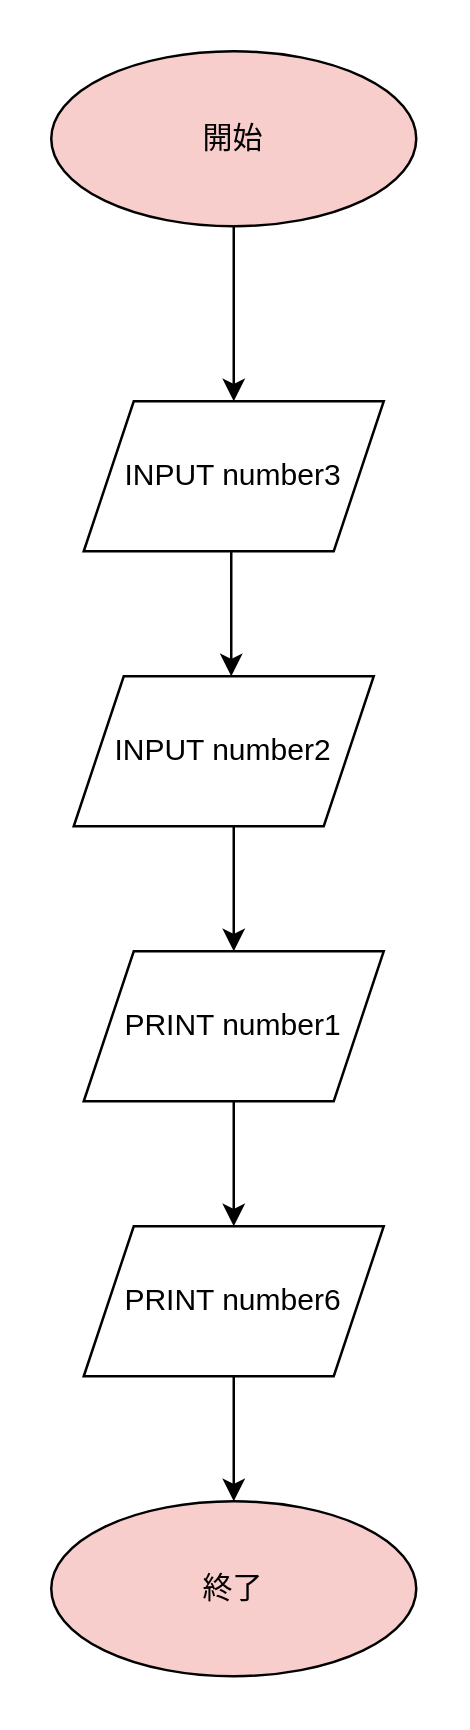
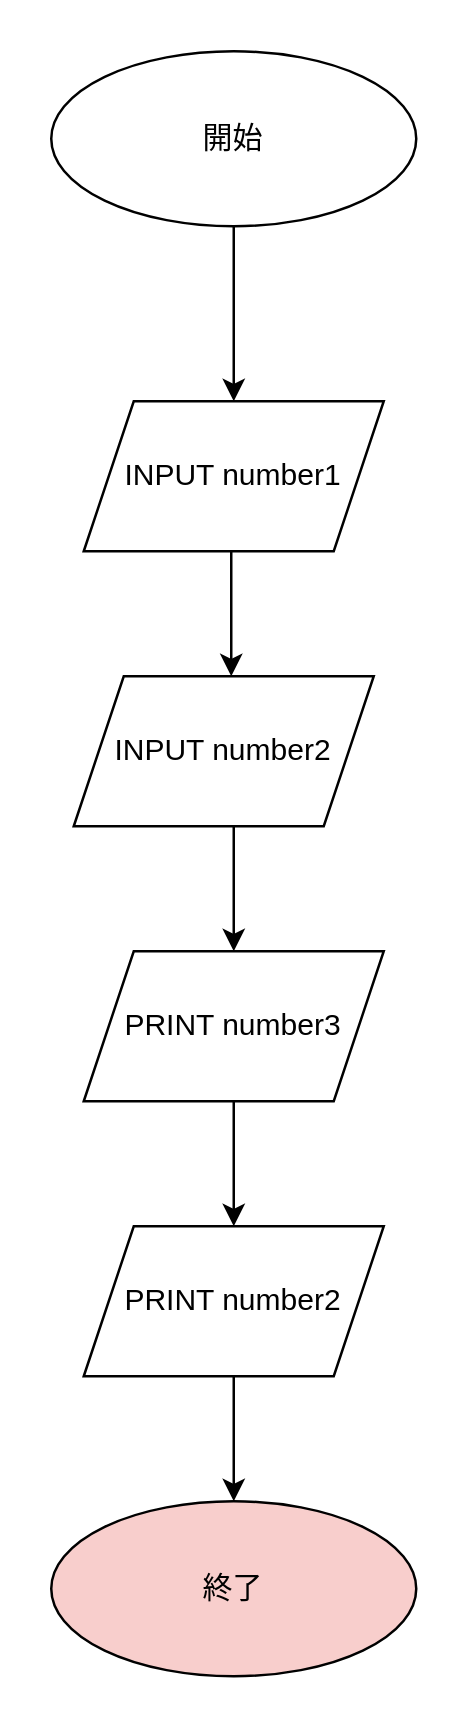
(234, 139) -> (234, 139)
(234, 476) -> (234, 476)
(234, 1026) -> (234, 1026)
(234, 1301) -> (234, 1301)
